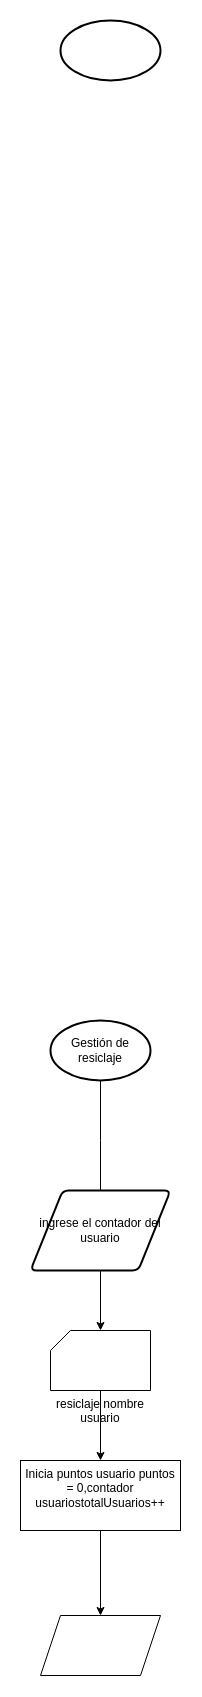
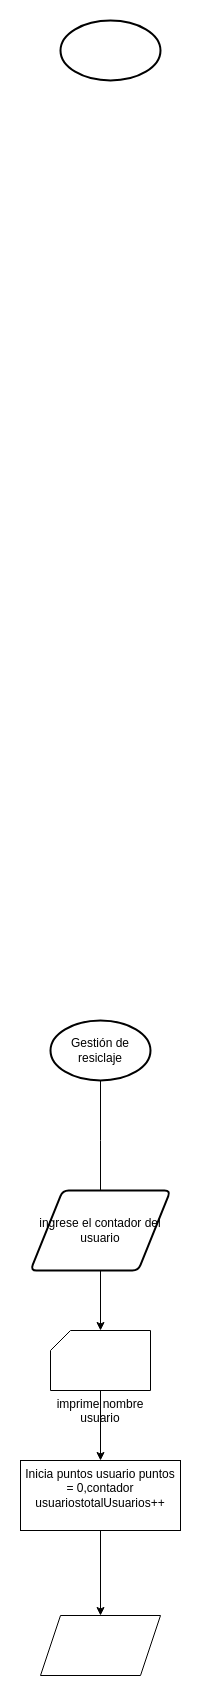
(101, 1412) -> (101, 1412)
